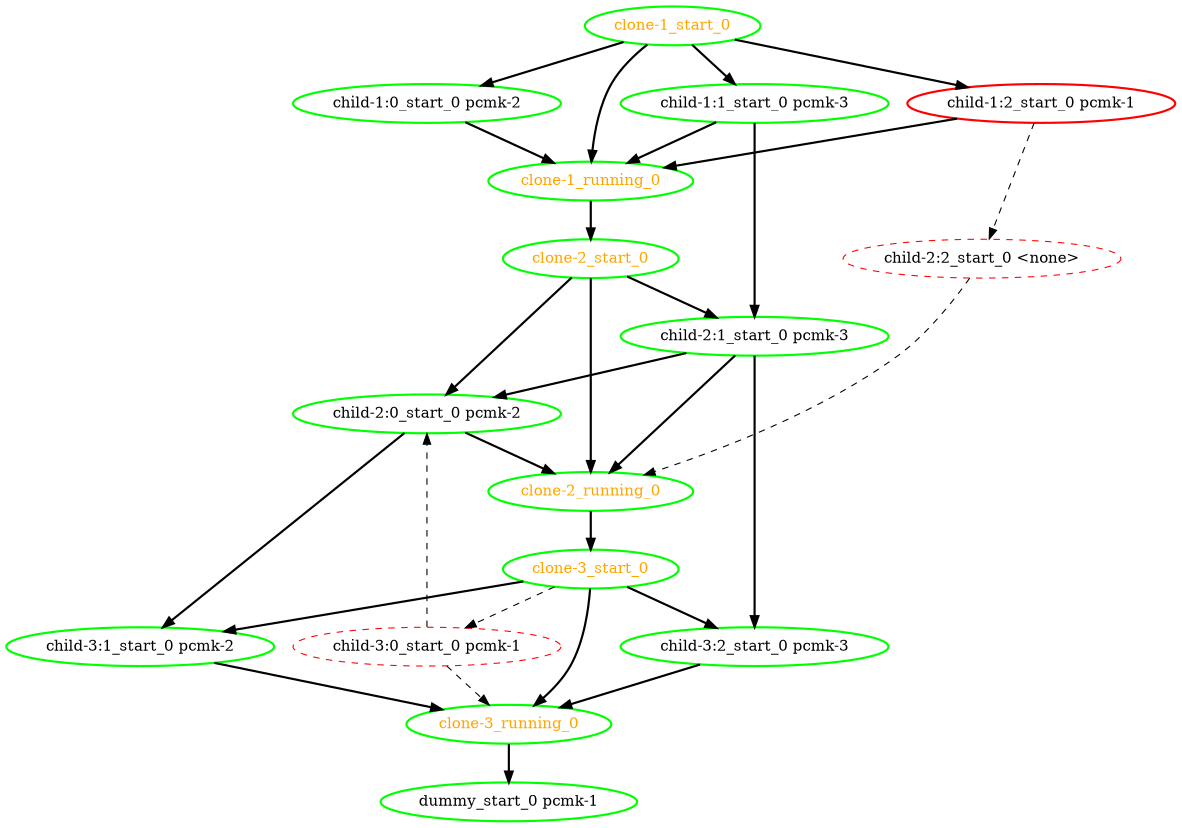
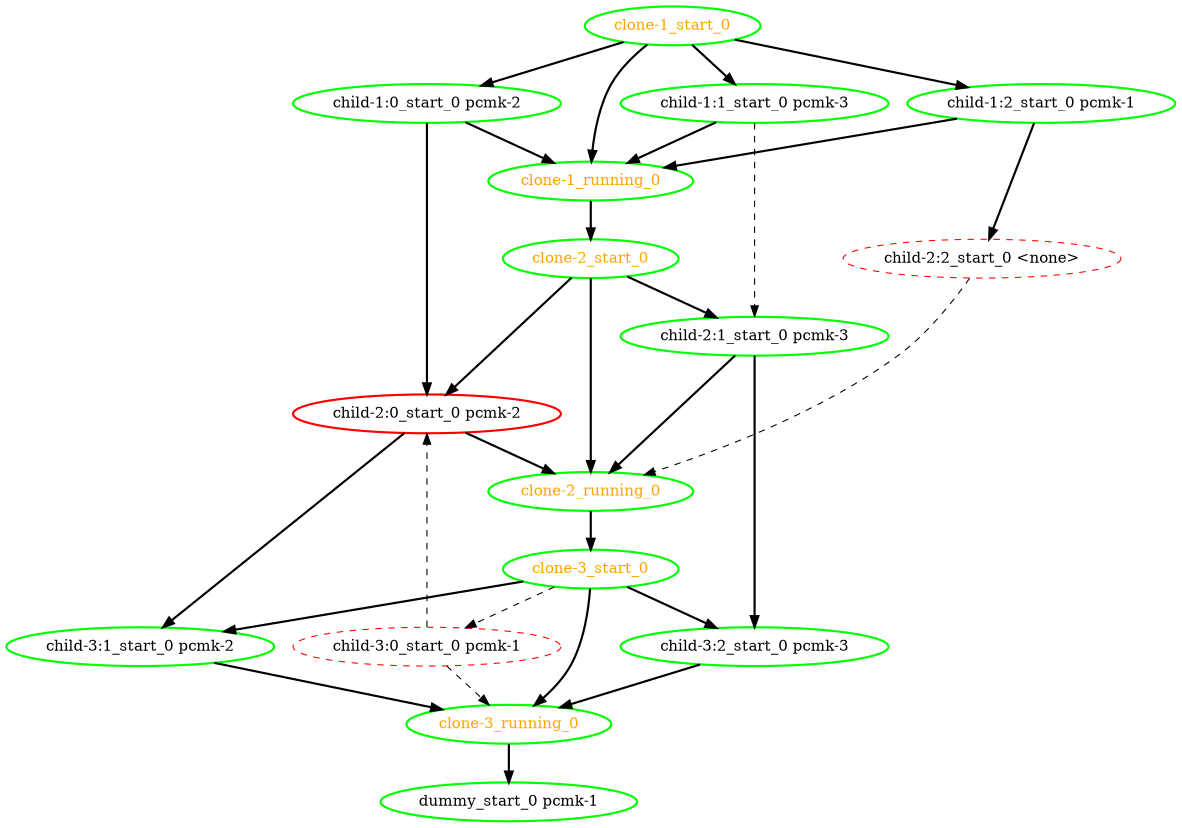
(1041, 103) -> (1041, 103)
(1014, 176) -> (1014, 176)
(755, 214) -> (755, 214)
(600, 373) -> (427, 253)
(427, 414) -> (427, 414)
